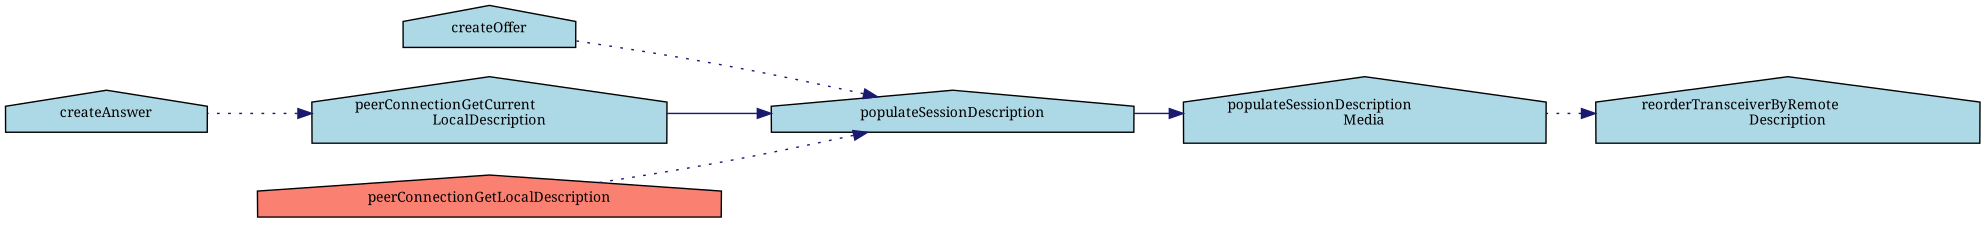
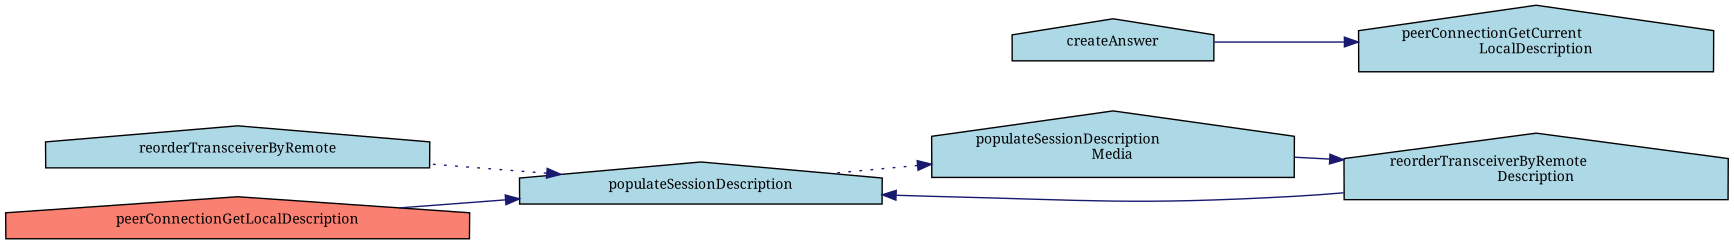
(489, 29) -> (238, 149)
(253, 113) -> (1279, 42)
(712, 113) -> (1120, 201)
(1152, 113) -> (874, 169)
(1564, 113) -> (1312, 158)
(727, 161) -> (452, 204)
